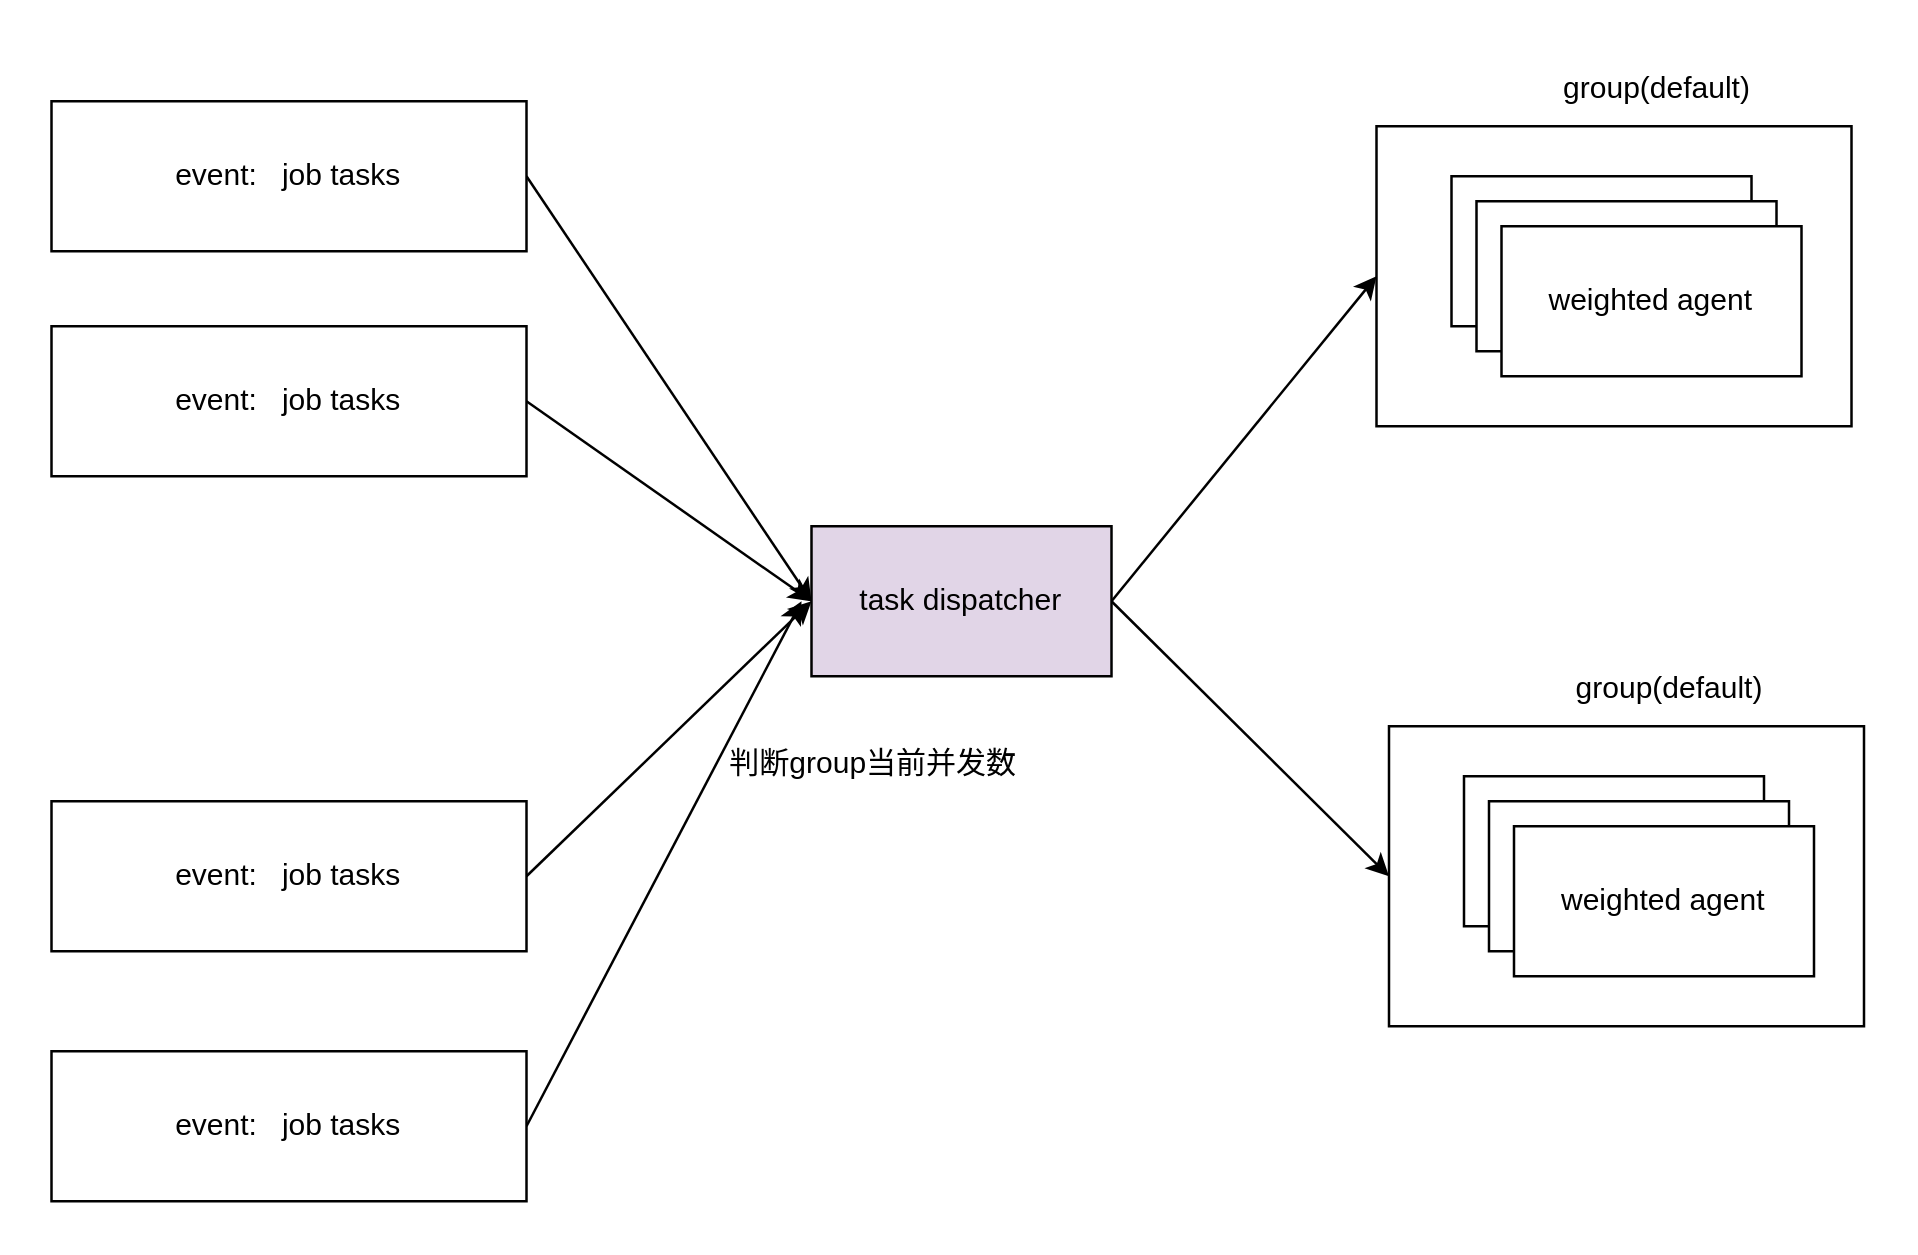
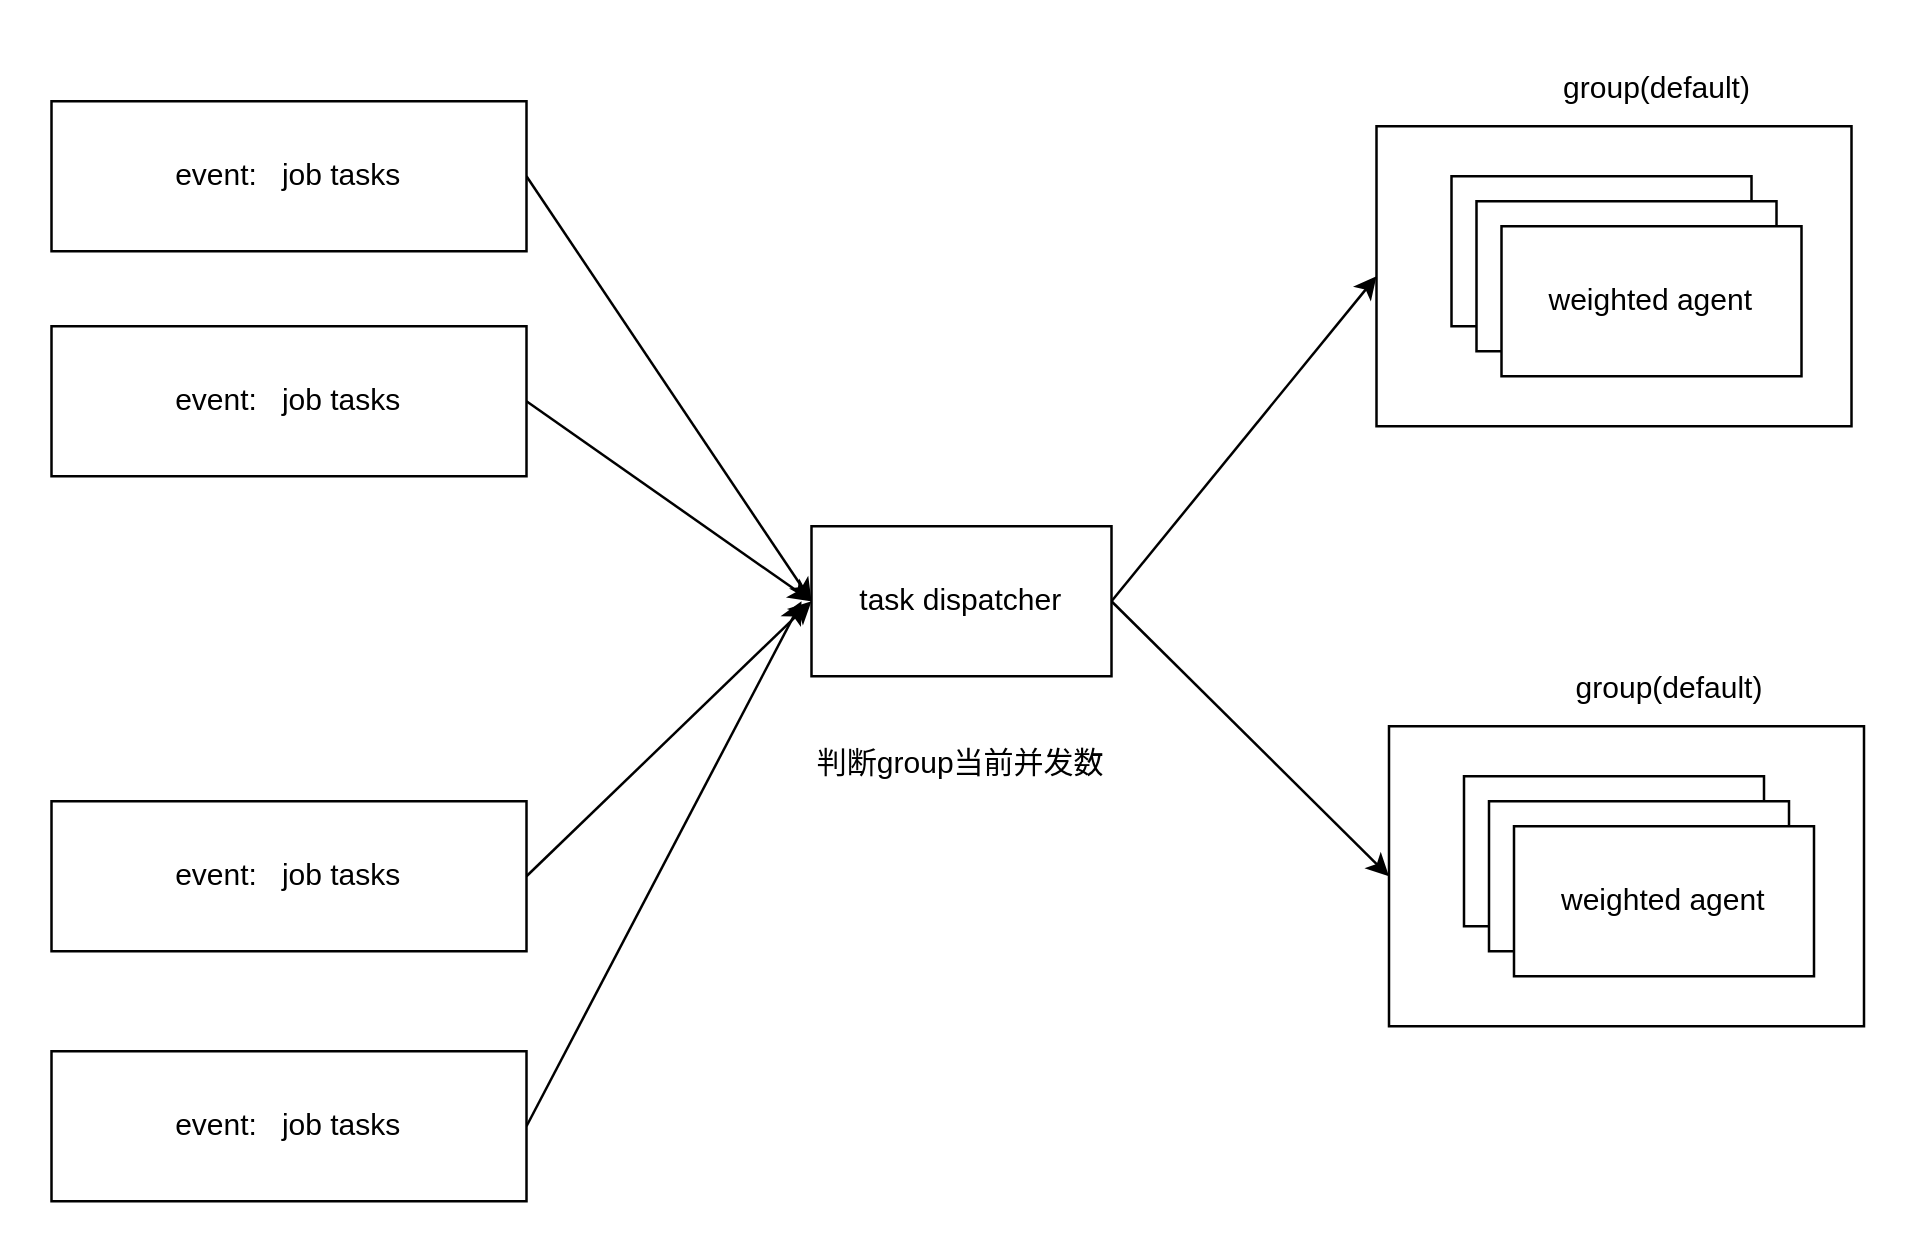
(961, 601) -> (961, 601)
(873, 764) -> (960, 764)
